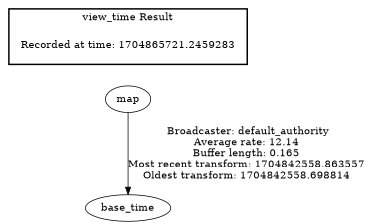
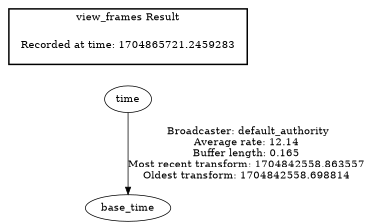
(128, 17) -> (128, 17)
(128, 99) -> (128, 99)
